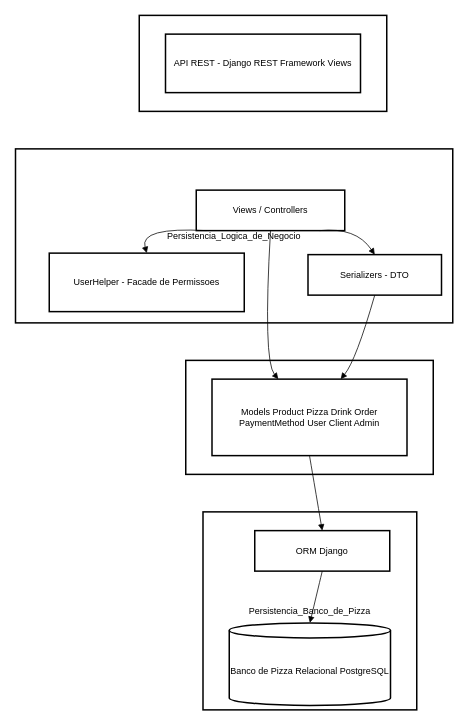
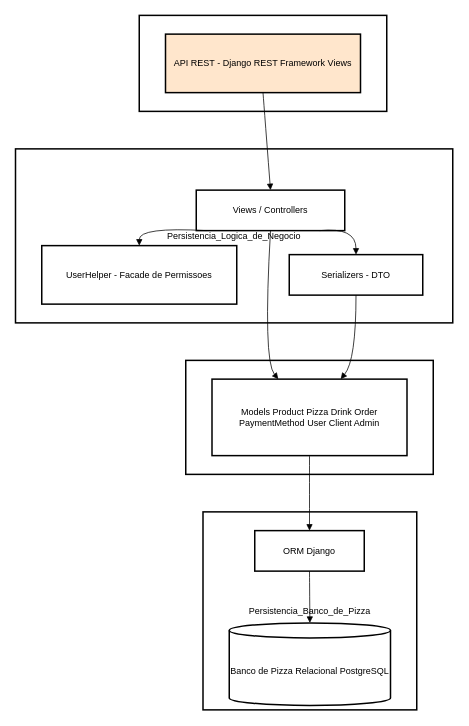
(263, 63) -> (263, 63)
none -> (266, 138)
(375, 275) -> (356, 275)
(147, 282) -> (139, 275)
(322, 551) -> (309, 551)
